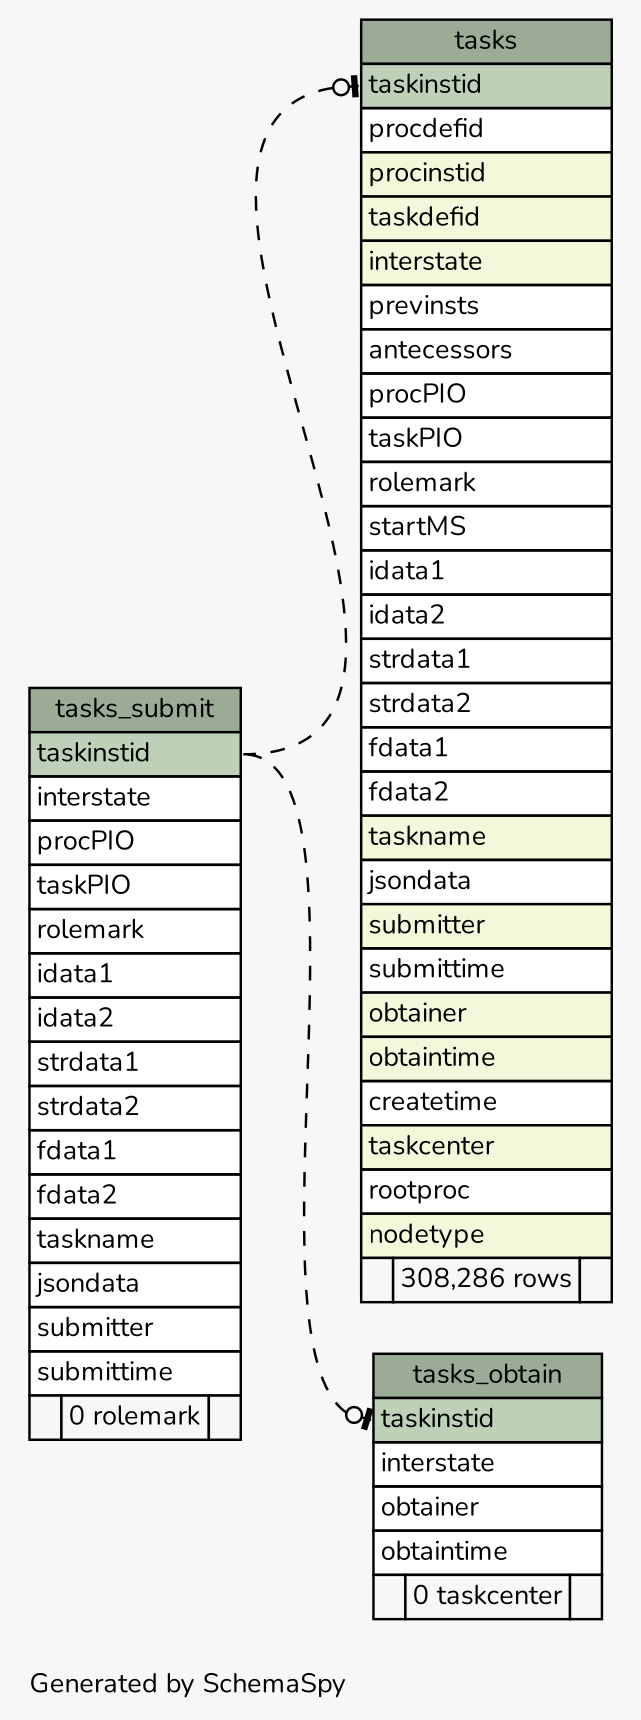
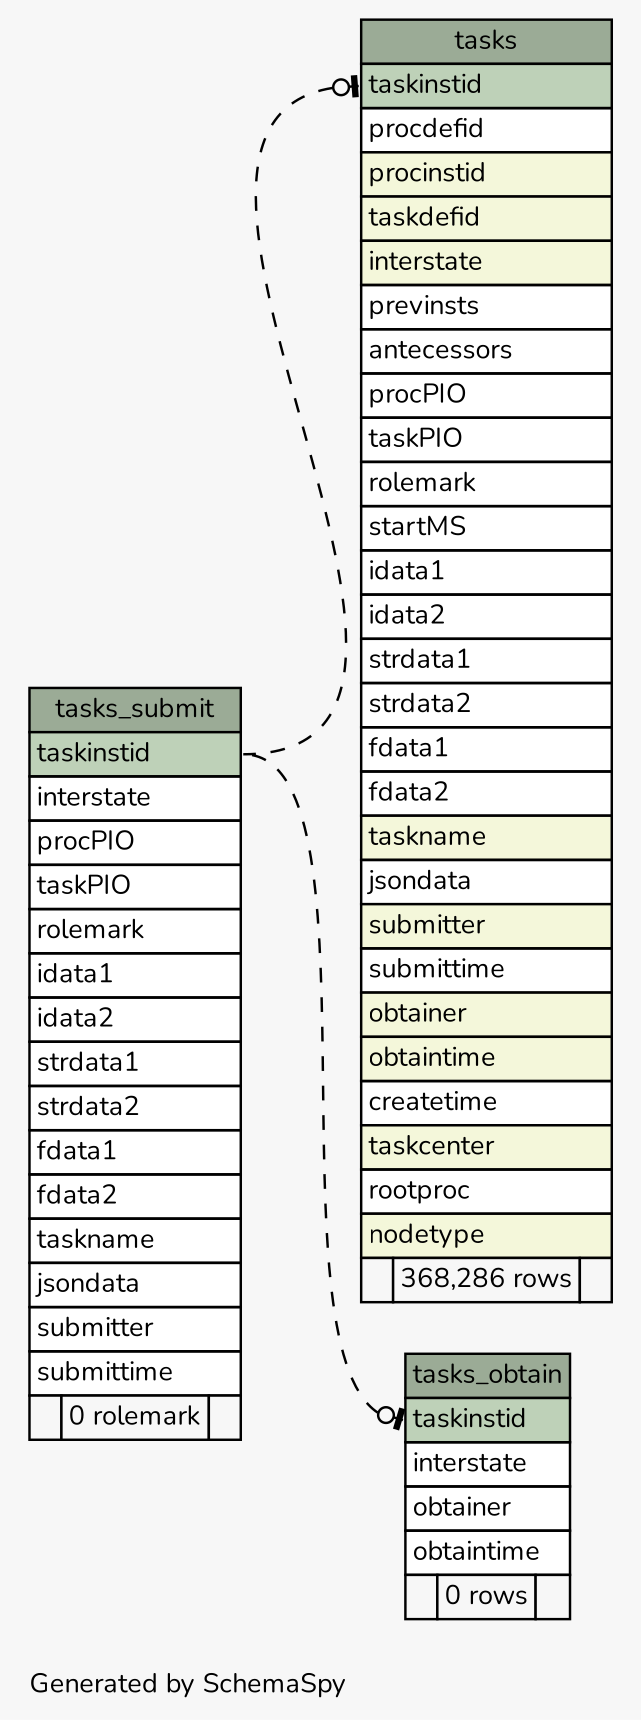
(486, 1279) -> (486, 1279)
(488, 1596) -> (486, 1596)
